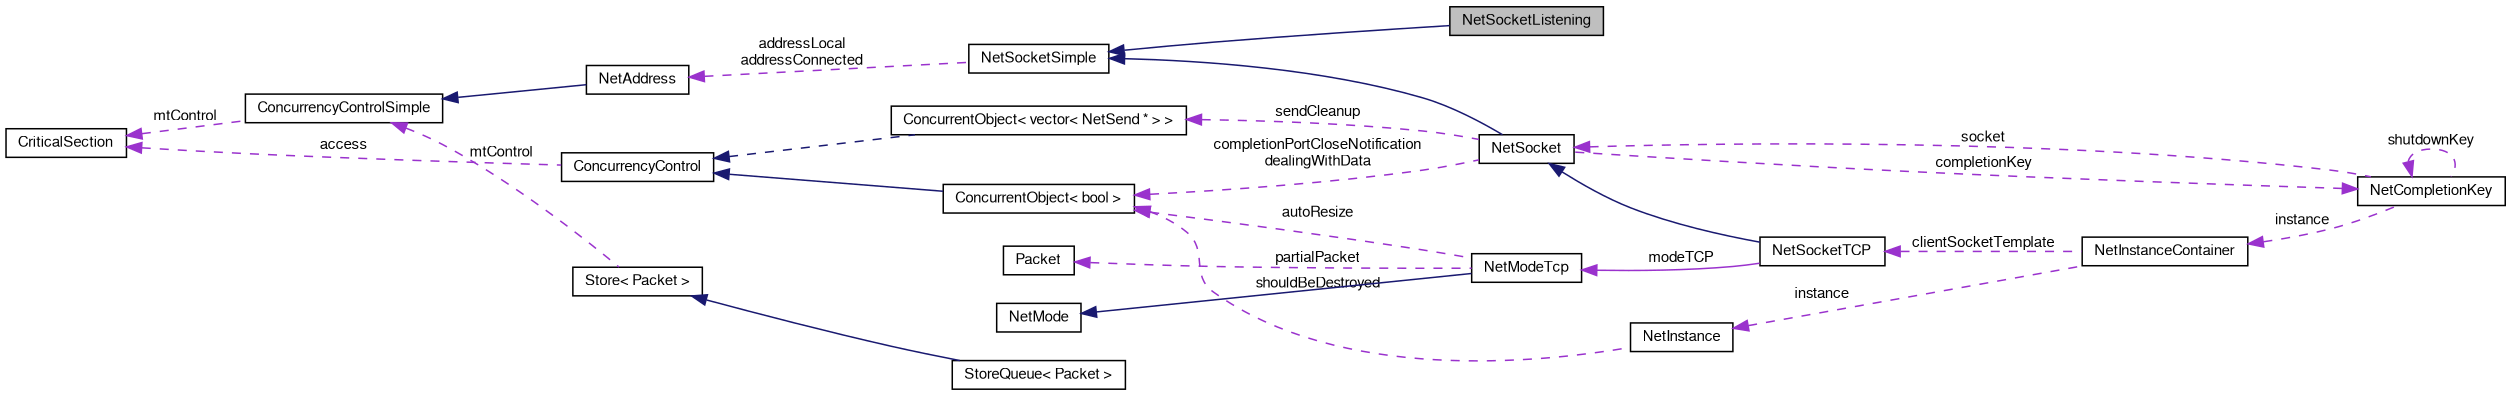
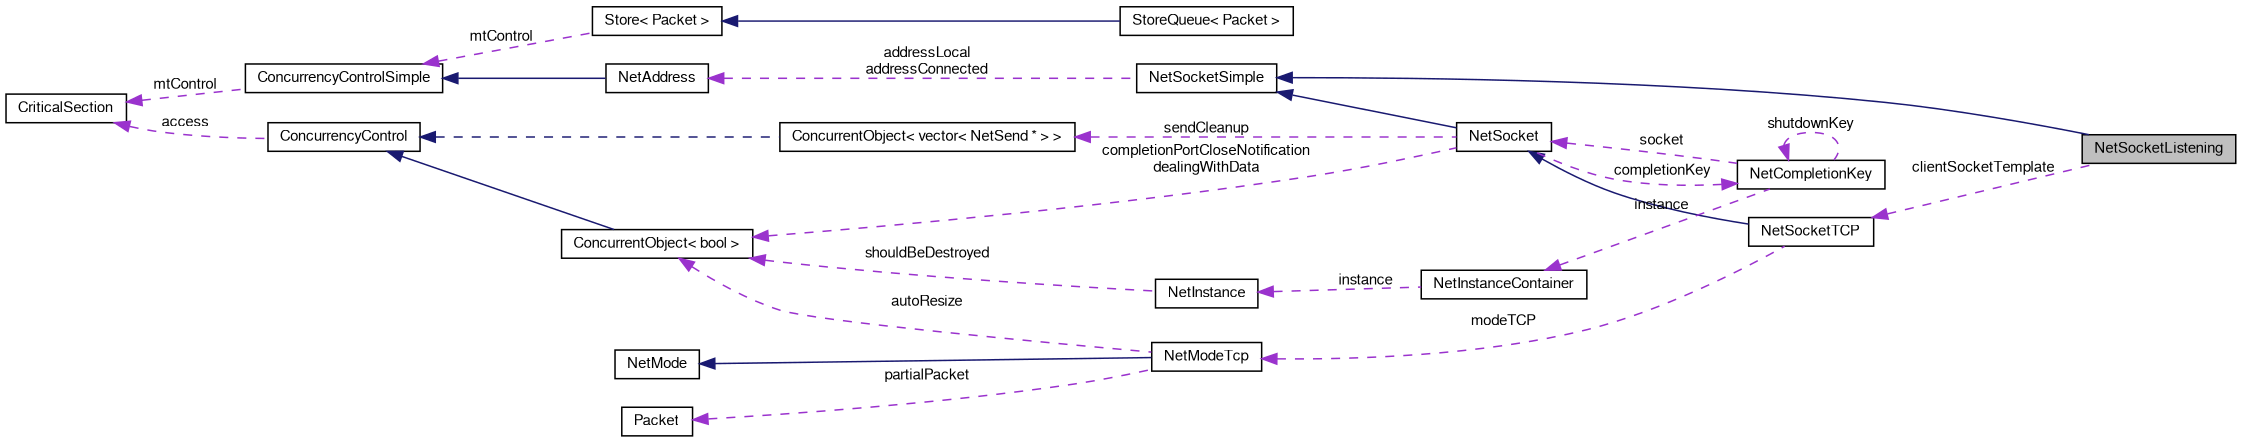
(1991, 251) -> (1992, 189)
(1678, 270) -> (1539, 340)
